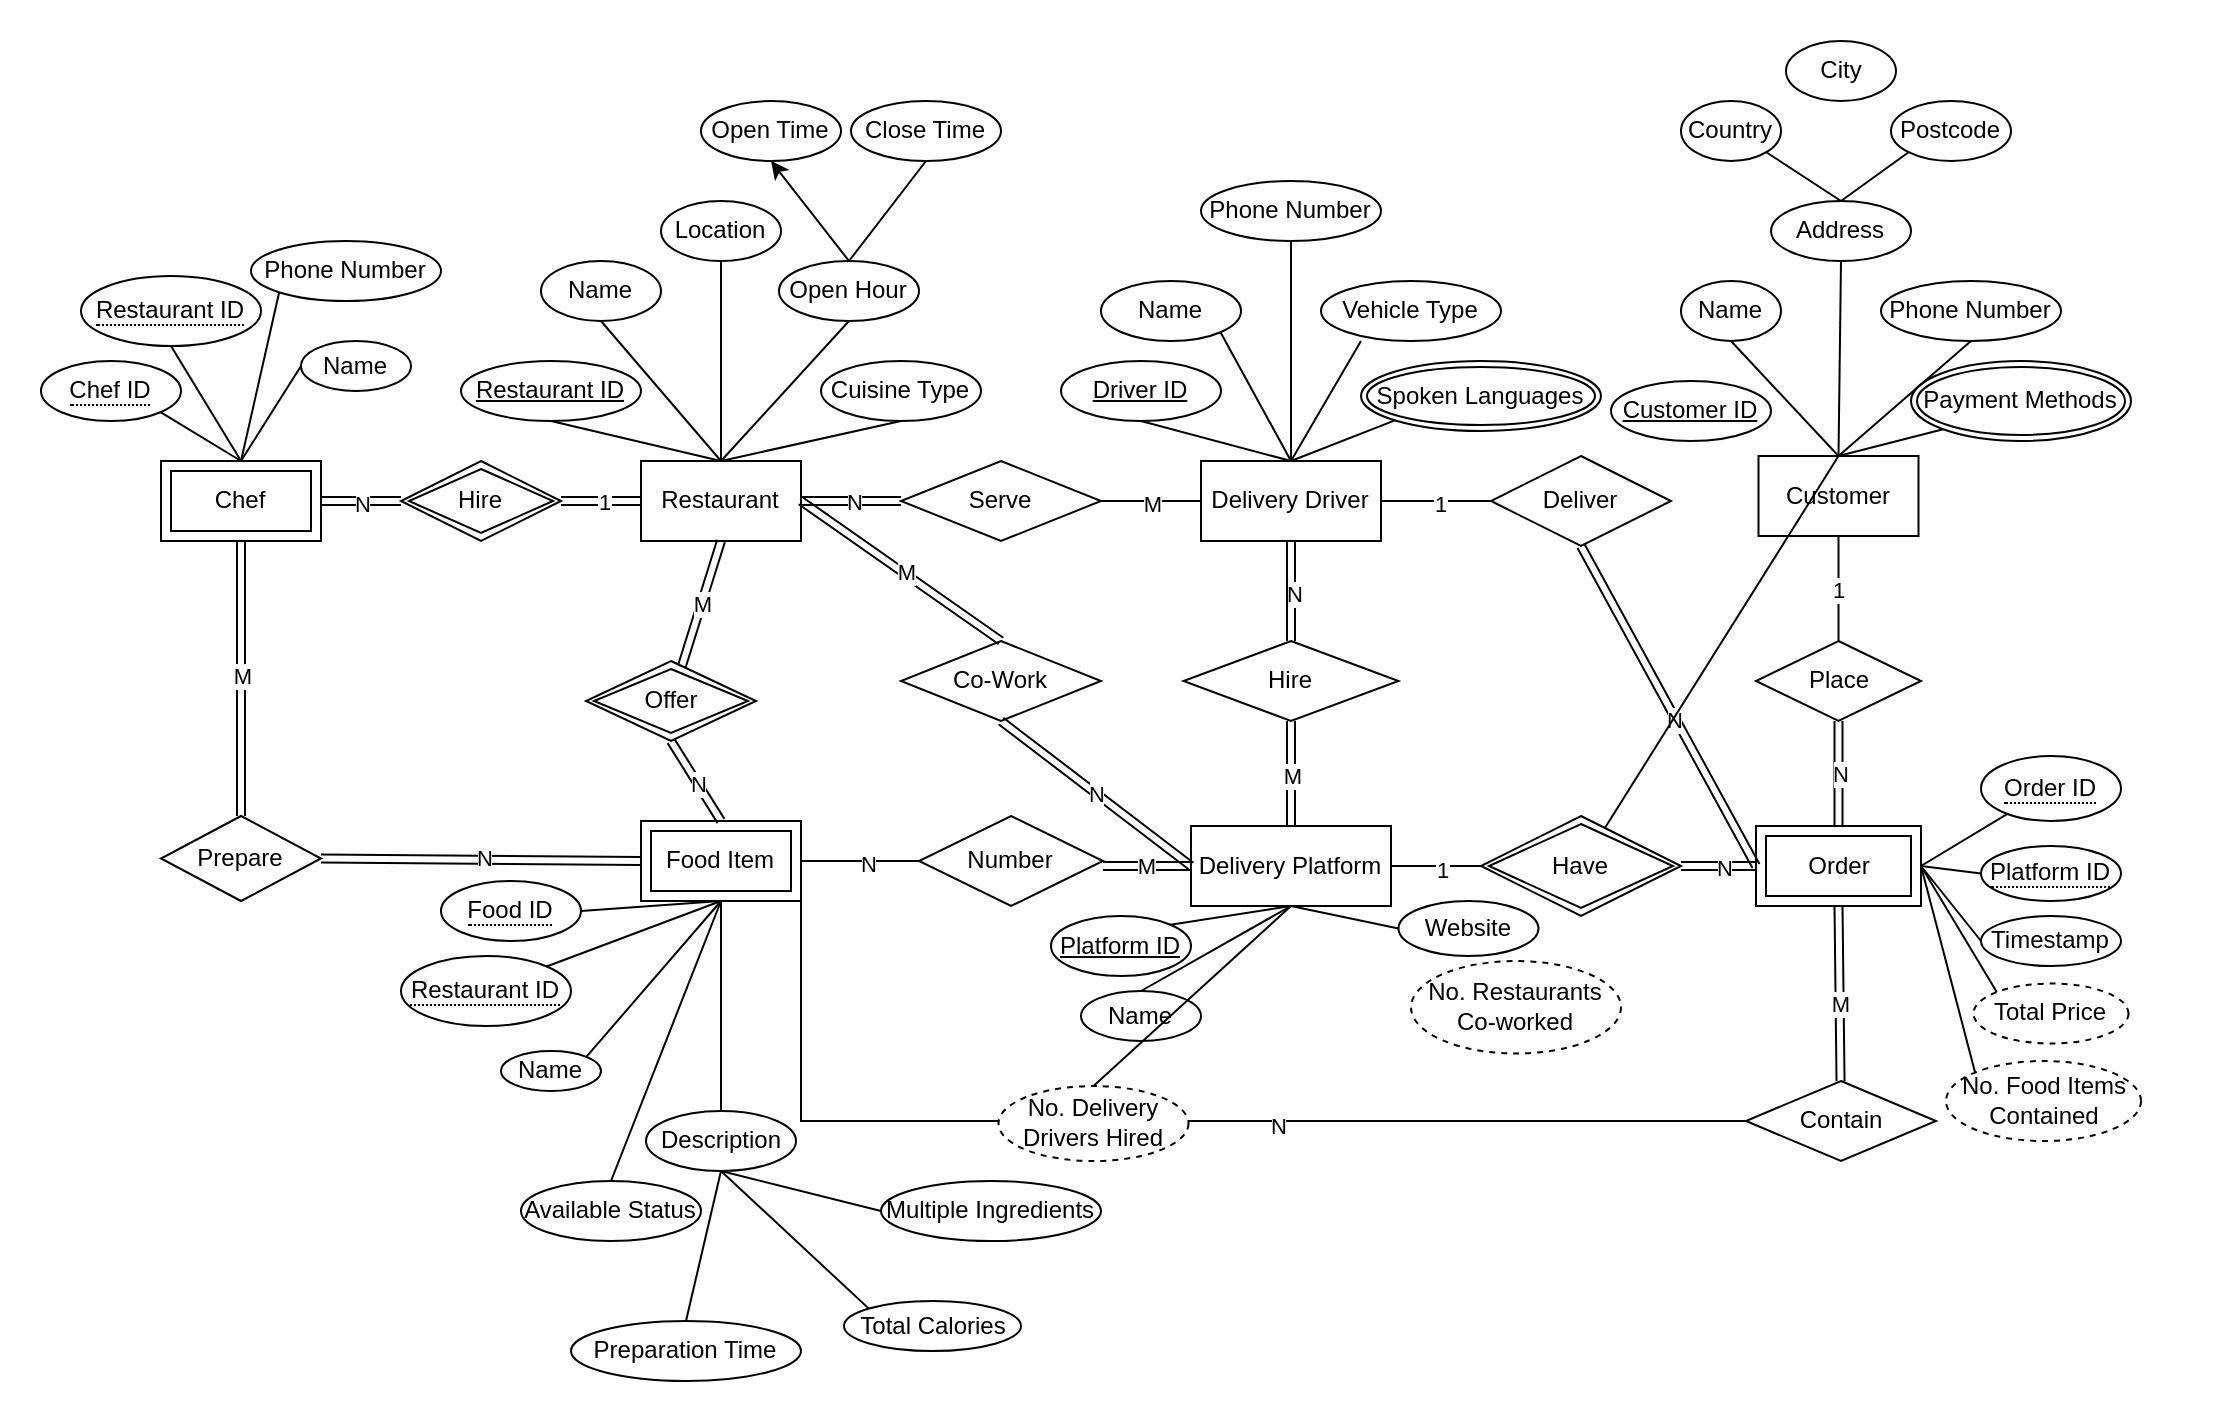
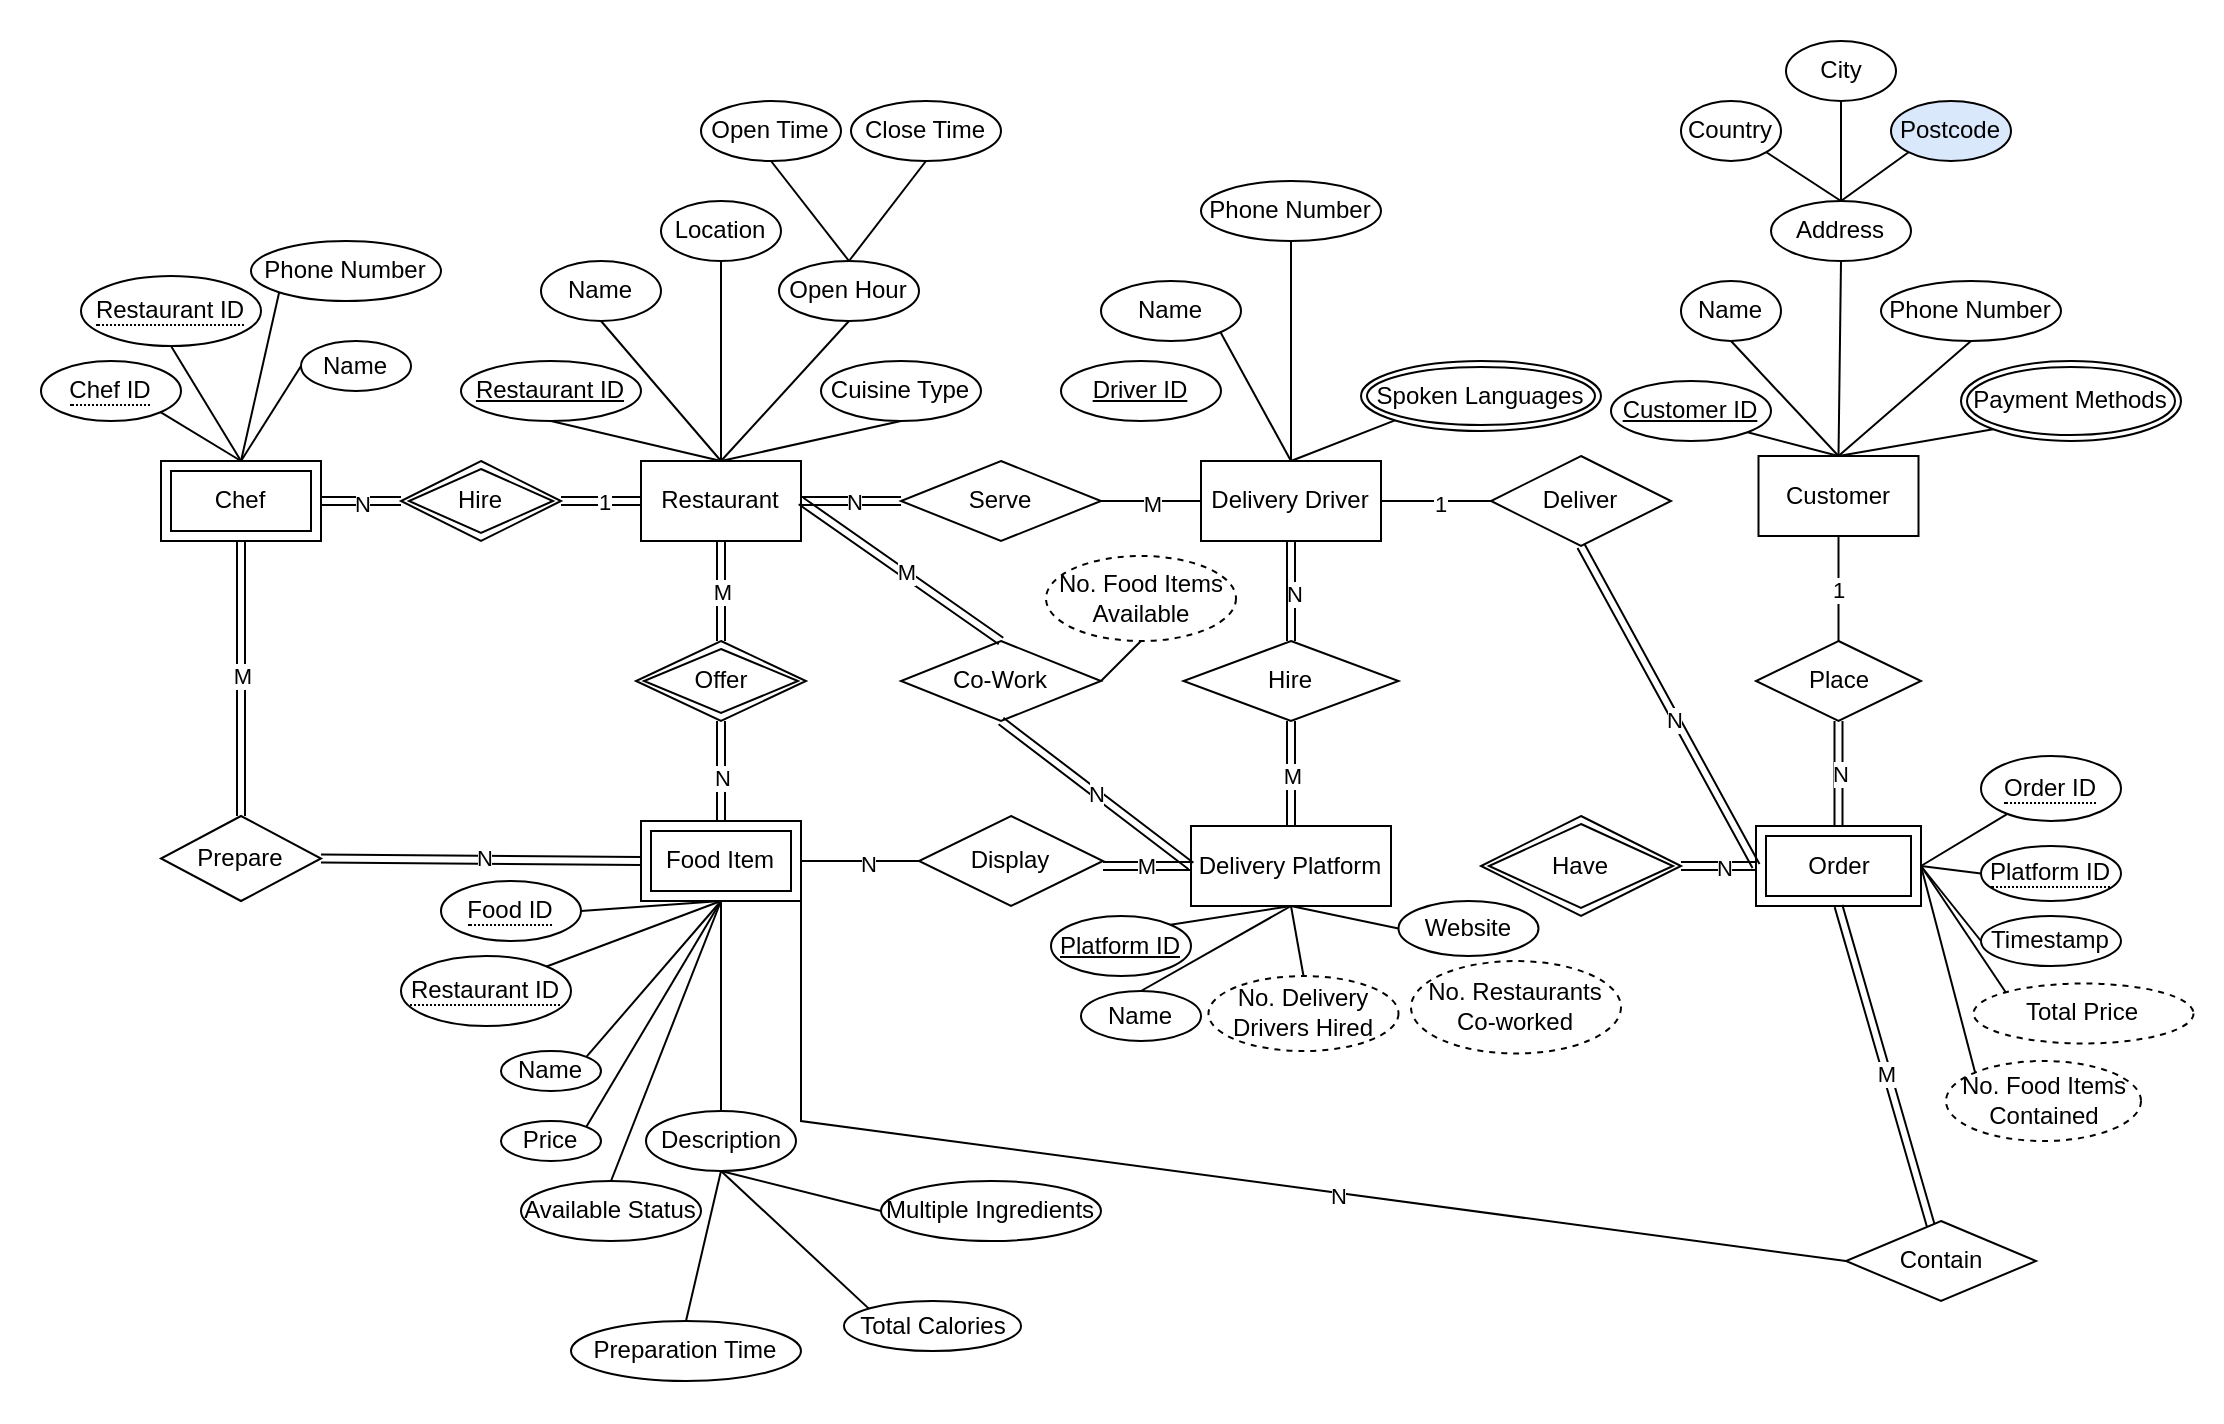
(1951, 131) -> (1951, 131)
none -> (1841, 149)
(780, 173) -> (776, 167)
(1411, 311) -> none
(1327, 399) -> none
(2021, 401) -> (2071, 401)
(1214, 440) -> none
(1756, 587) -> (1790, 443)
none -> (1141, 599)
none -> (1121, 661)
(671, 701) -> (721, 681)
(1011, 861) -> (1011, 861)
(1436, 866) -> none
(2051, 1014) -> (2084, 1014)
none -> (649, 1023)
(1841, 1121) -> (1941, 1261)
(1094, 1124) -> (1304, 1014)
none -> (551, 1141)
